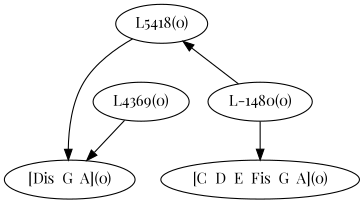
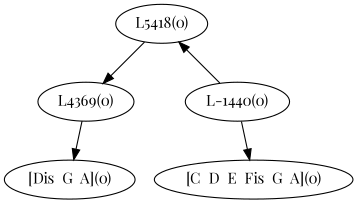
(83, 84) -> (128, 59)
(260, 102) -> (237, 102)
